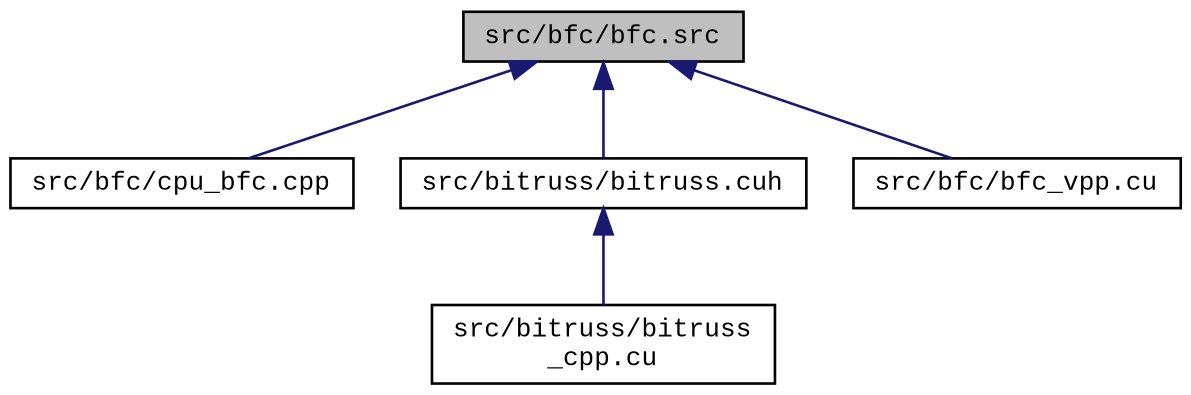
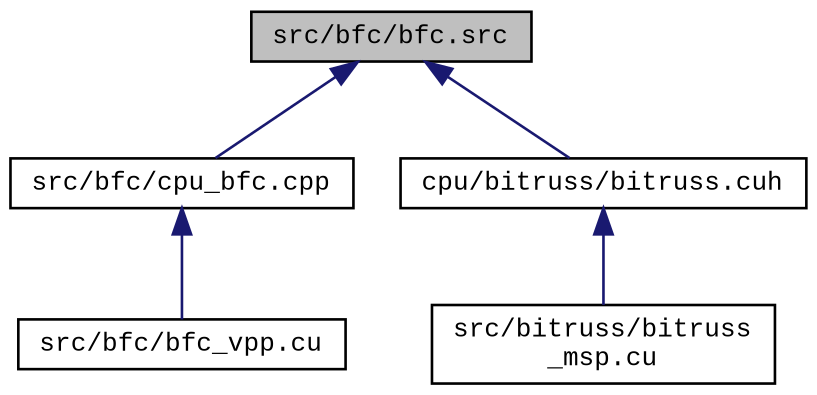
(823, 114) -> (182, 277)
(603, 183) -> (603, 183)
(603, 344) -> (603, 344)
